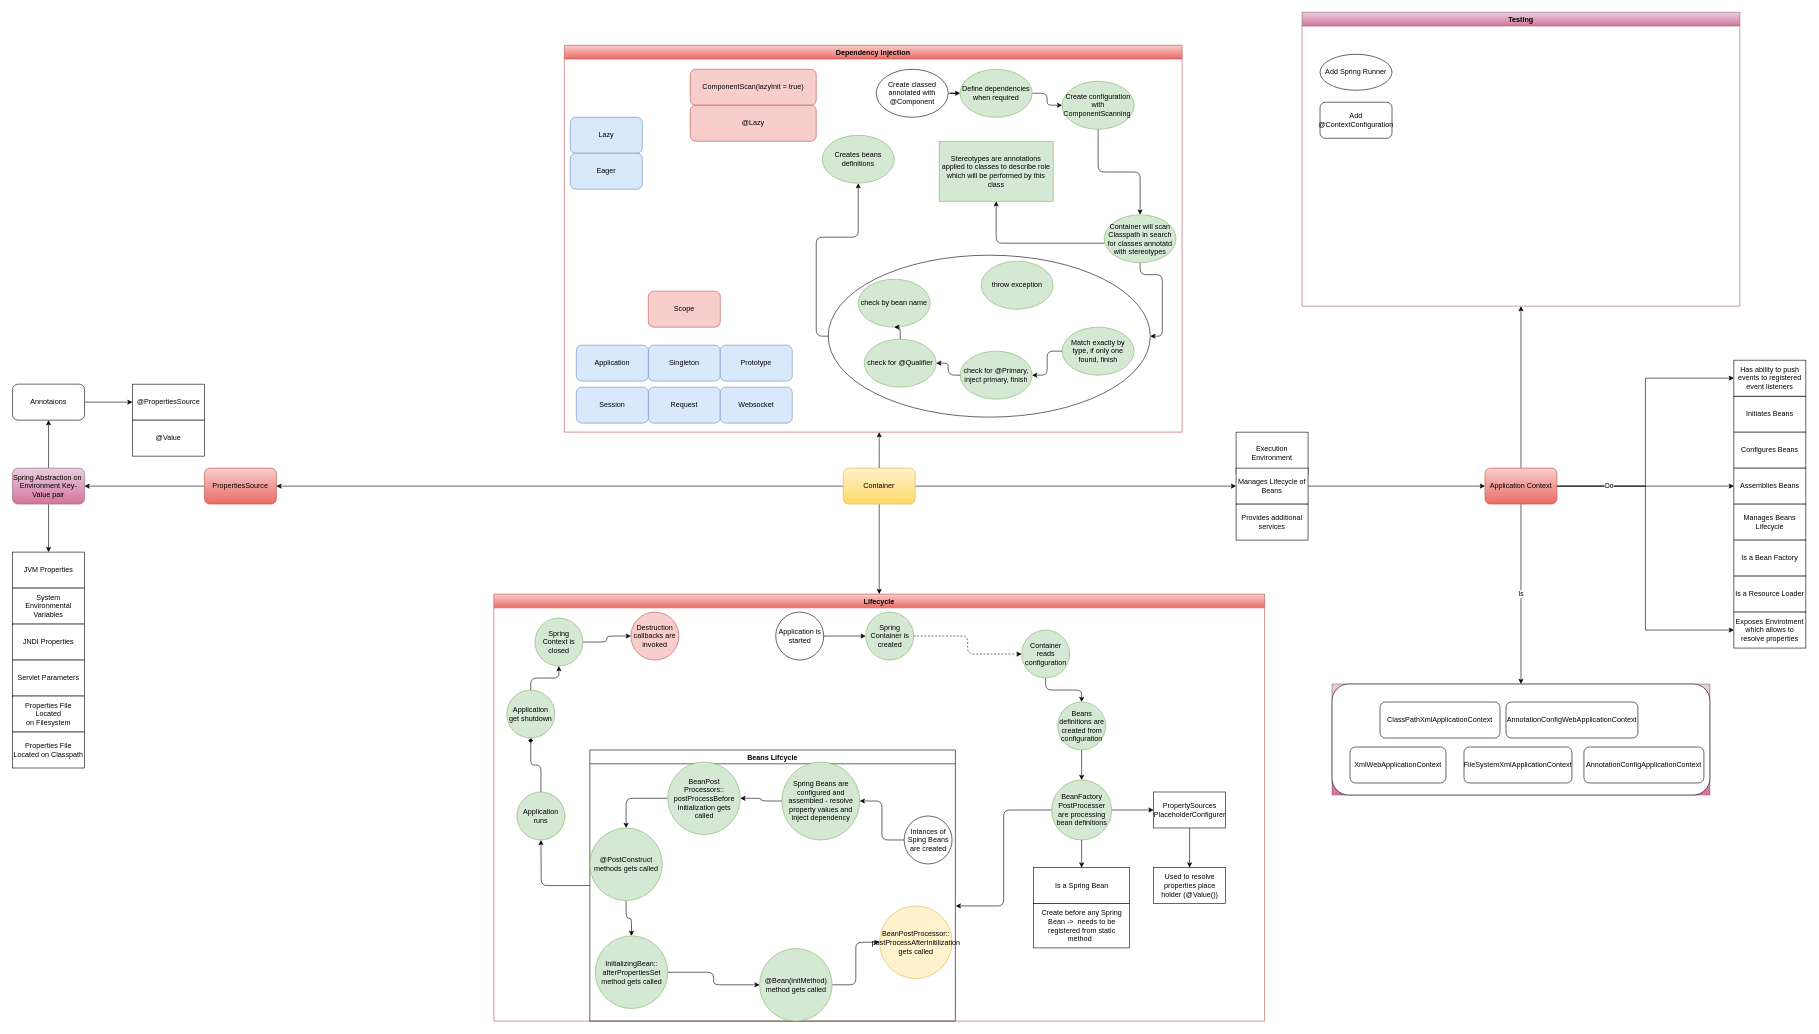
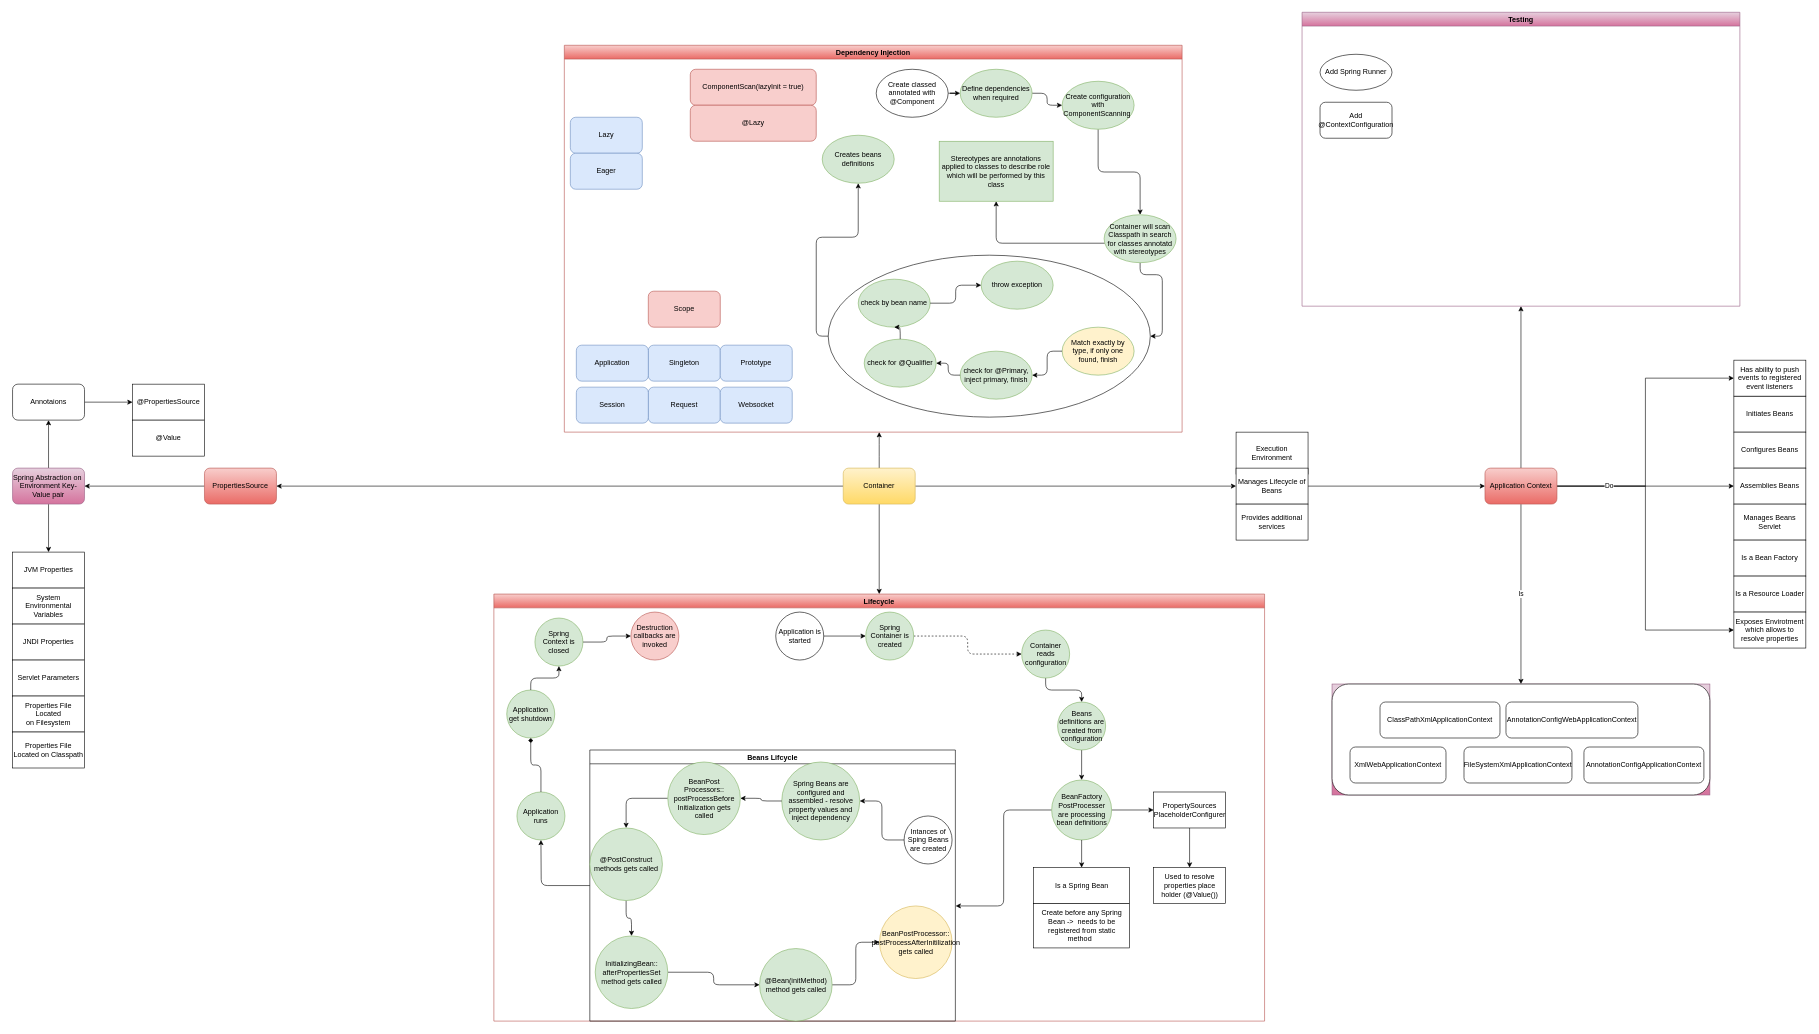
none -> (958, 286)
(1098, 351) -> (1098, 351)
(1770, 522) -> (1770, 522)
